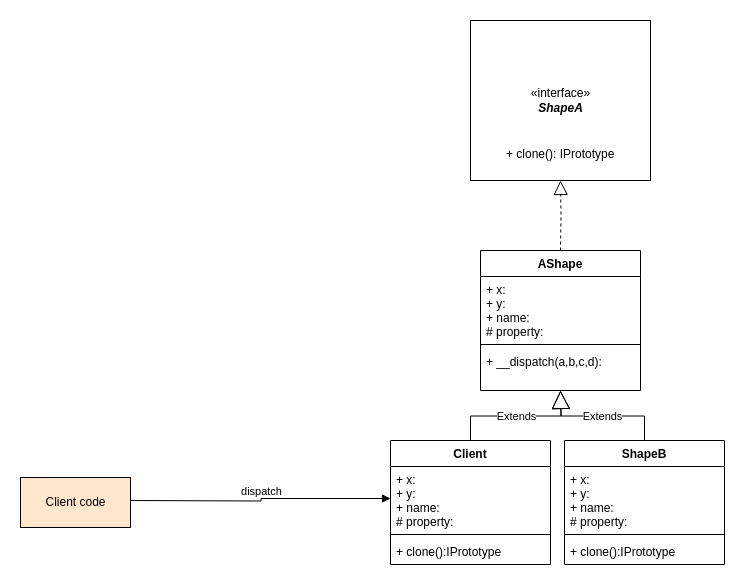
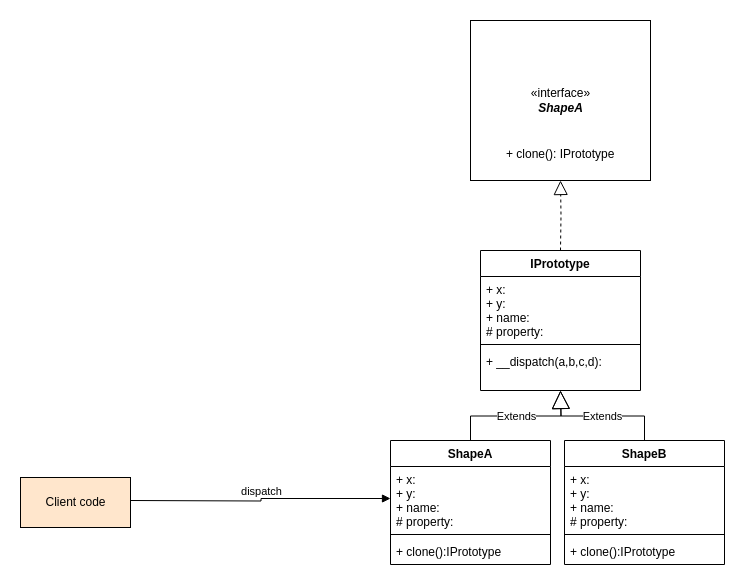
(560, 264) -> (560, 264)
(470, 454) -> (470, 454)
